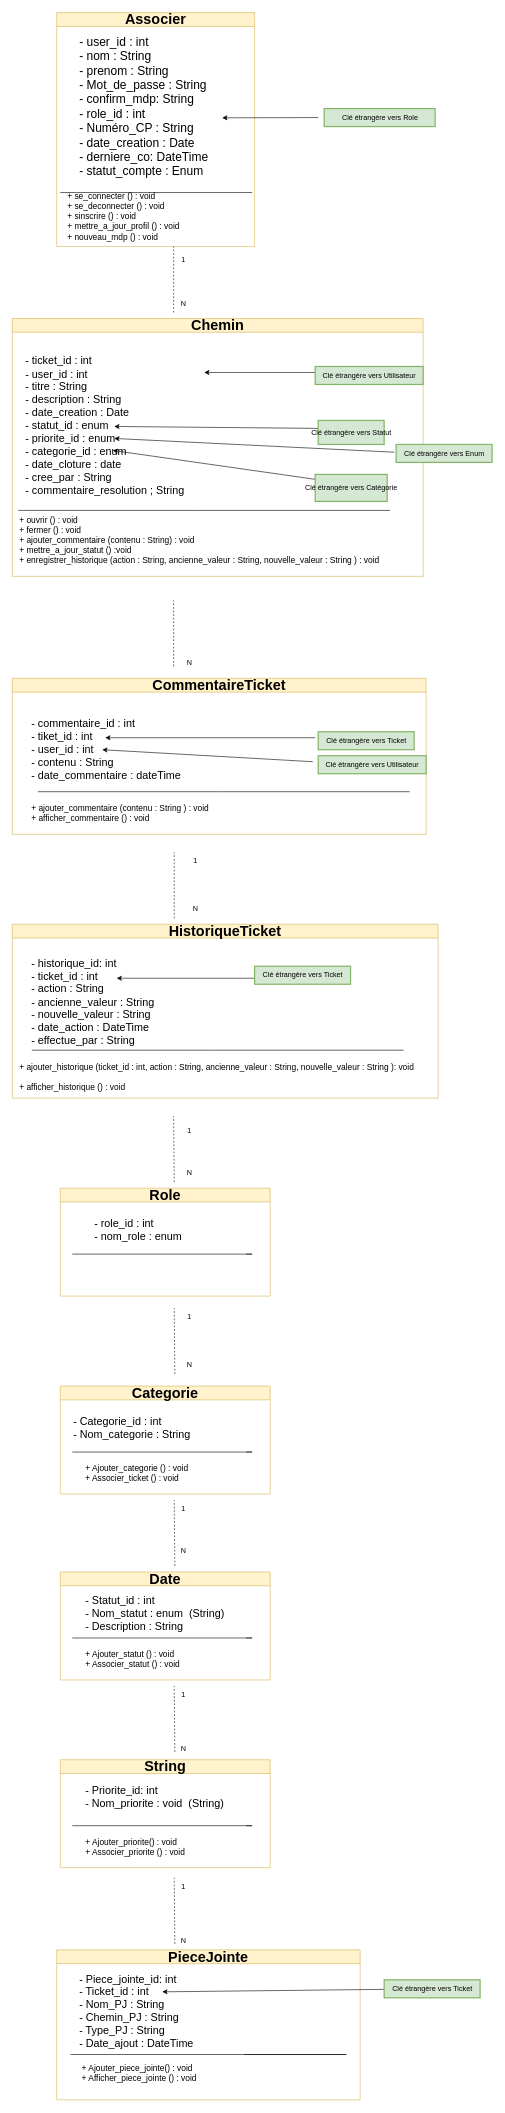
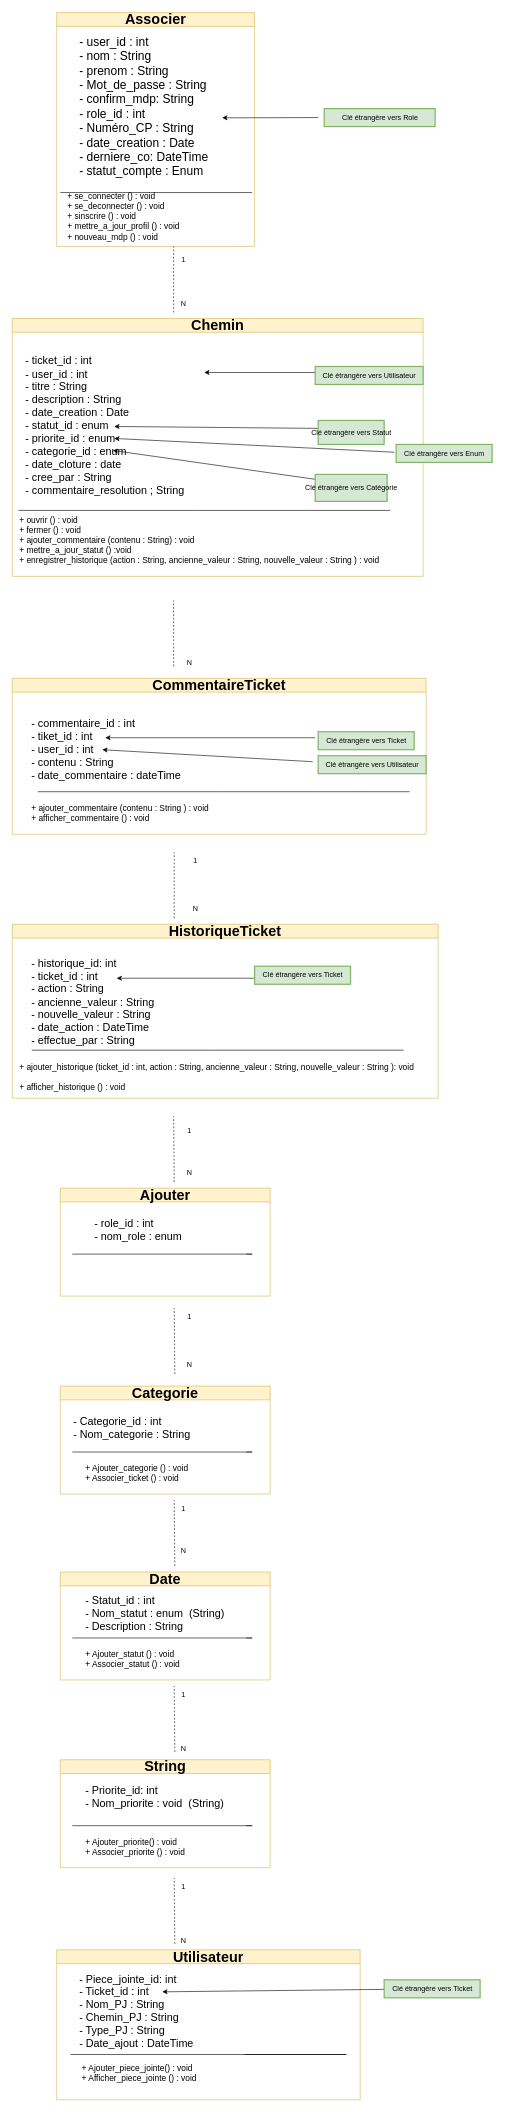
(165, 1196) -> (165, 1196)
(209, 1958) -> (209, 1958)
